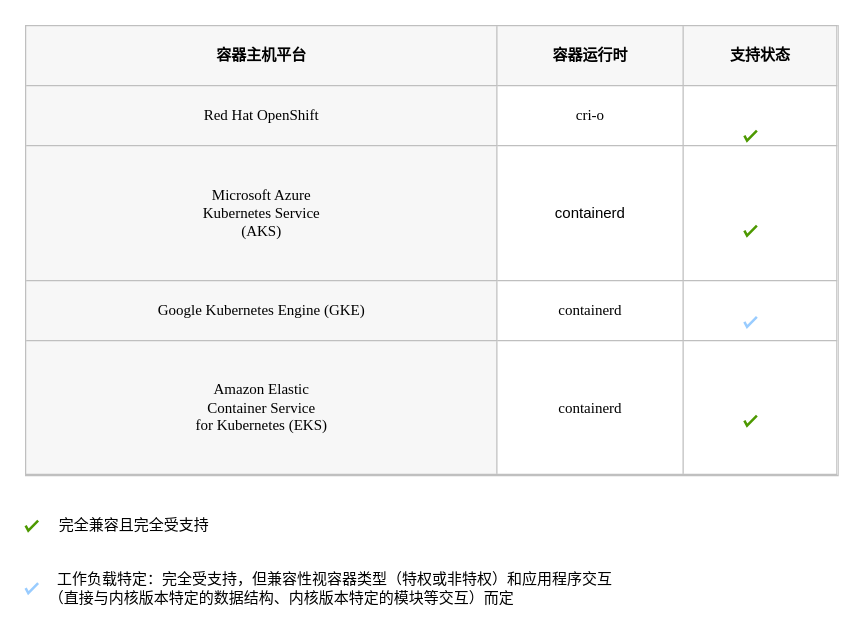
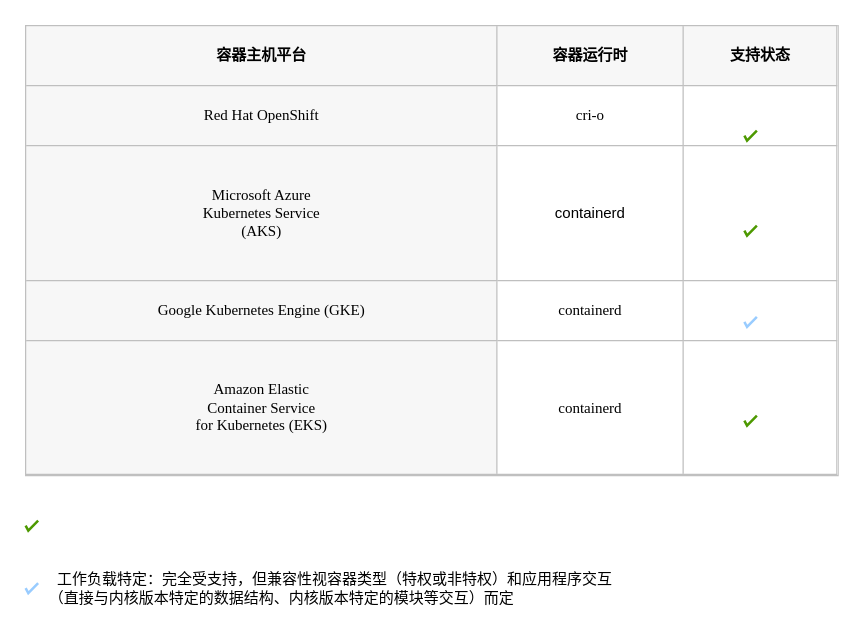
(144, 526) -> none
